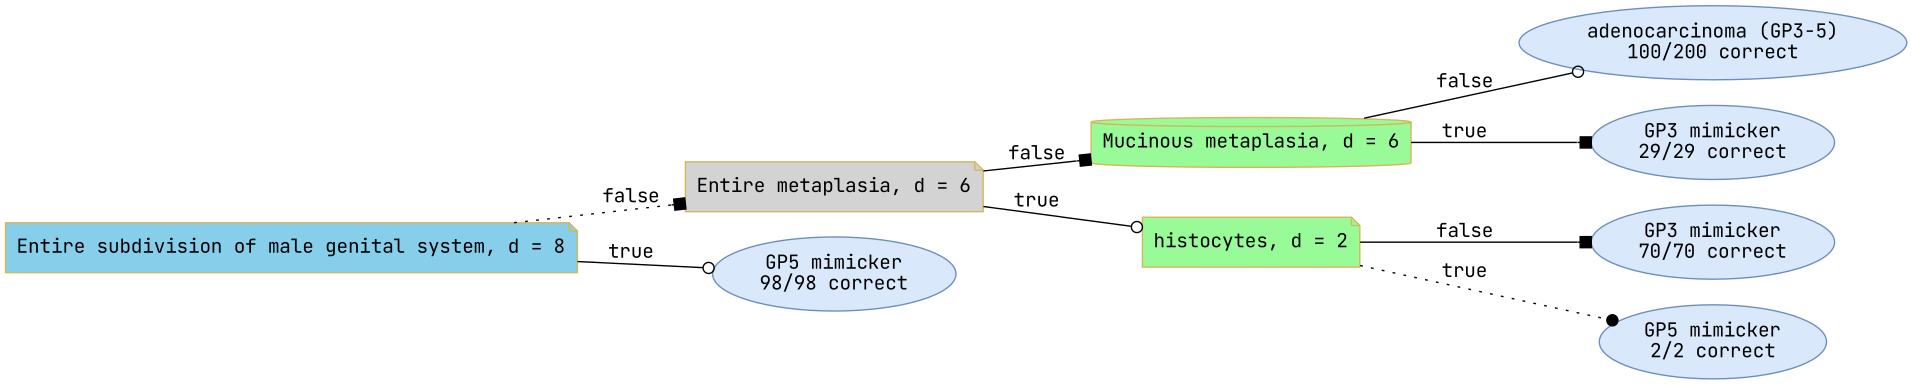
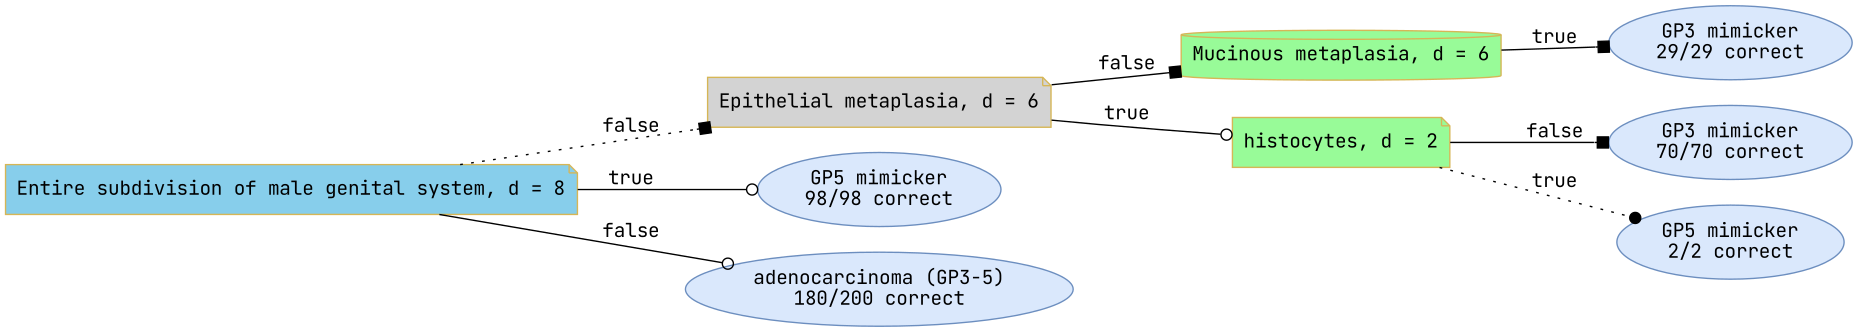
(1713, 52) -> (879, 299)
(1468, 96) -> (581, 239)
(834, 187) -> (879, 102)
